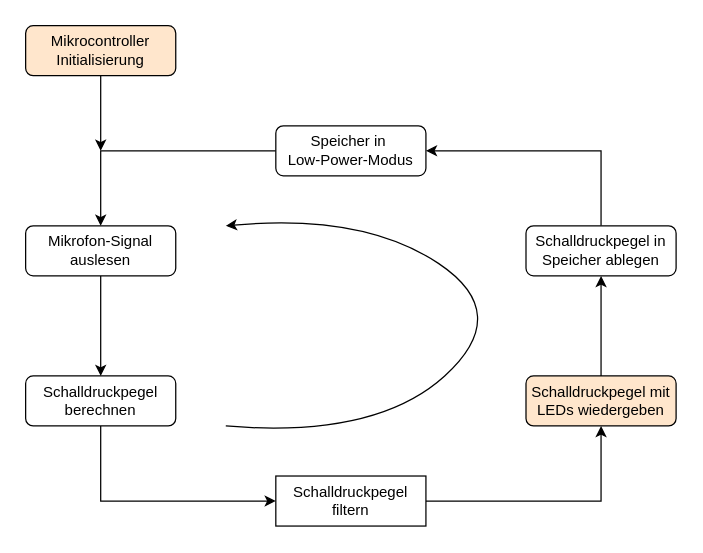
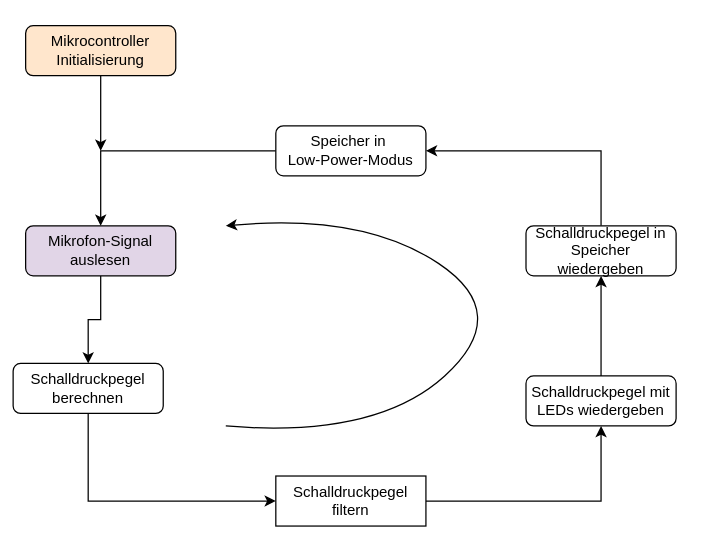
(101, 251) -> (101, 251)
(601, 251) -> (601, 251)
(101, 401) -> (88, 388)
(601, 401) -> (601, 401)
